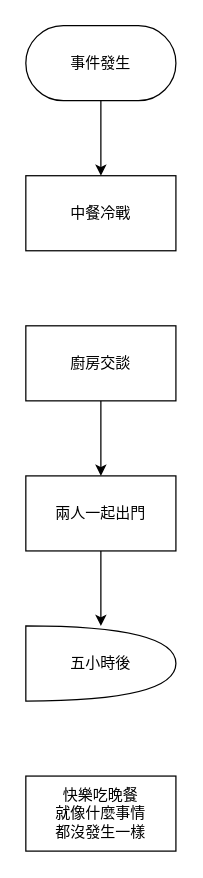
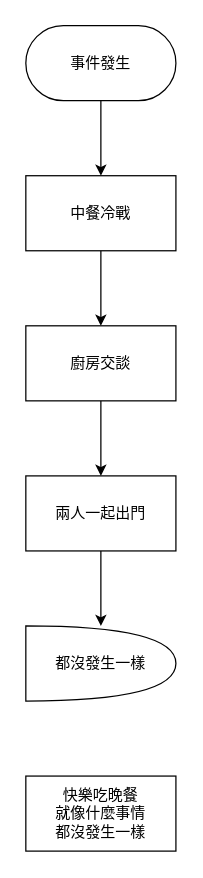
none -> (101, 284)
(101, 663) -> (101, 663)
